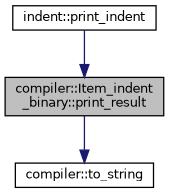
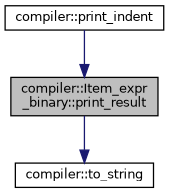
(84, 18) -> (84, 18)
(84, 97) -> (84, 97)
